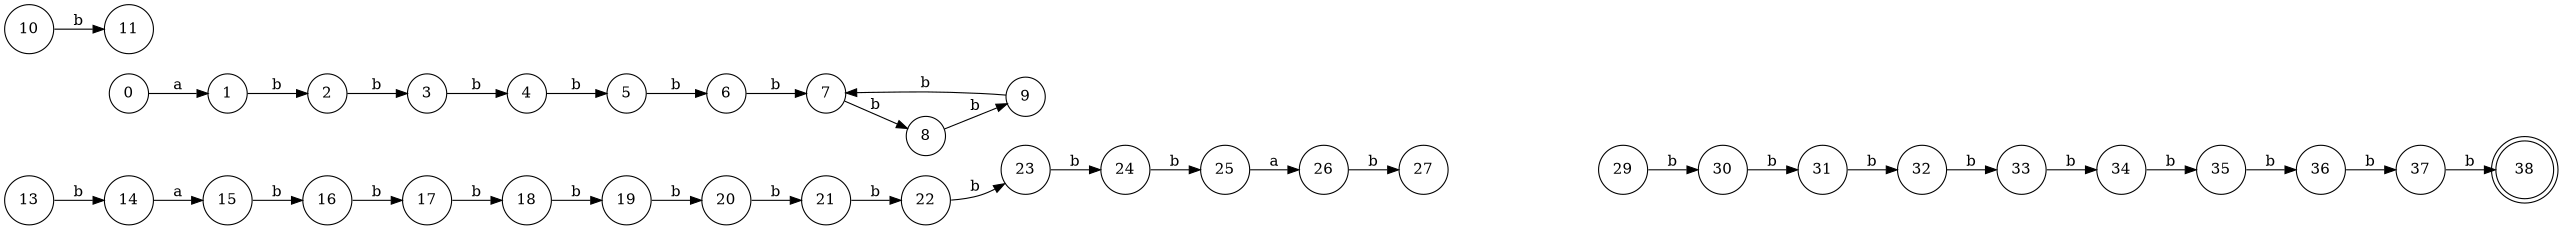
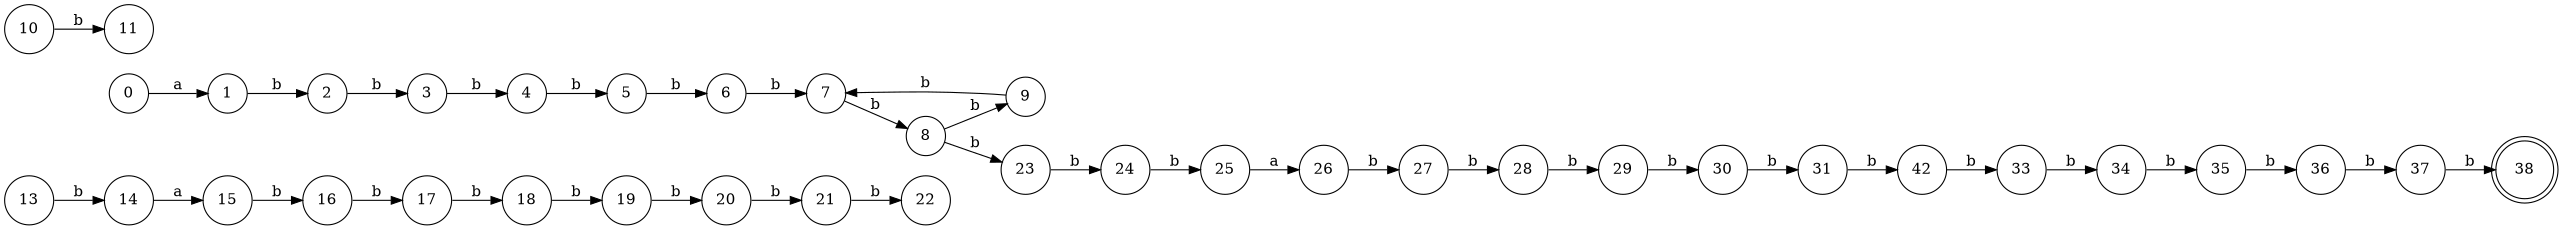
none -> (1523, 170)
(1922, 170) -> (1922, 170)
(974, 197) -> (968, 150)
